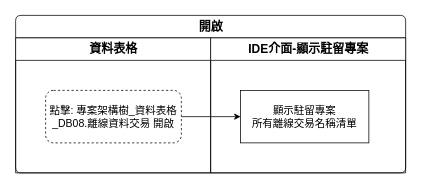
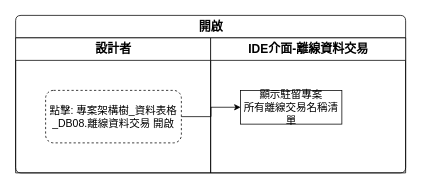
(113, 49) -> (113, 49)
(308, 49) -> (308, 49)
(304, 117) -> (291, 107)
